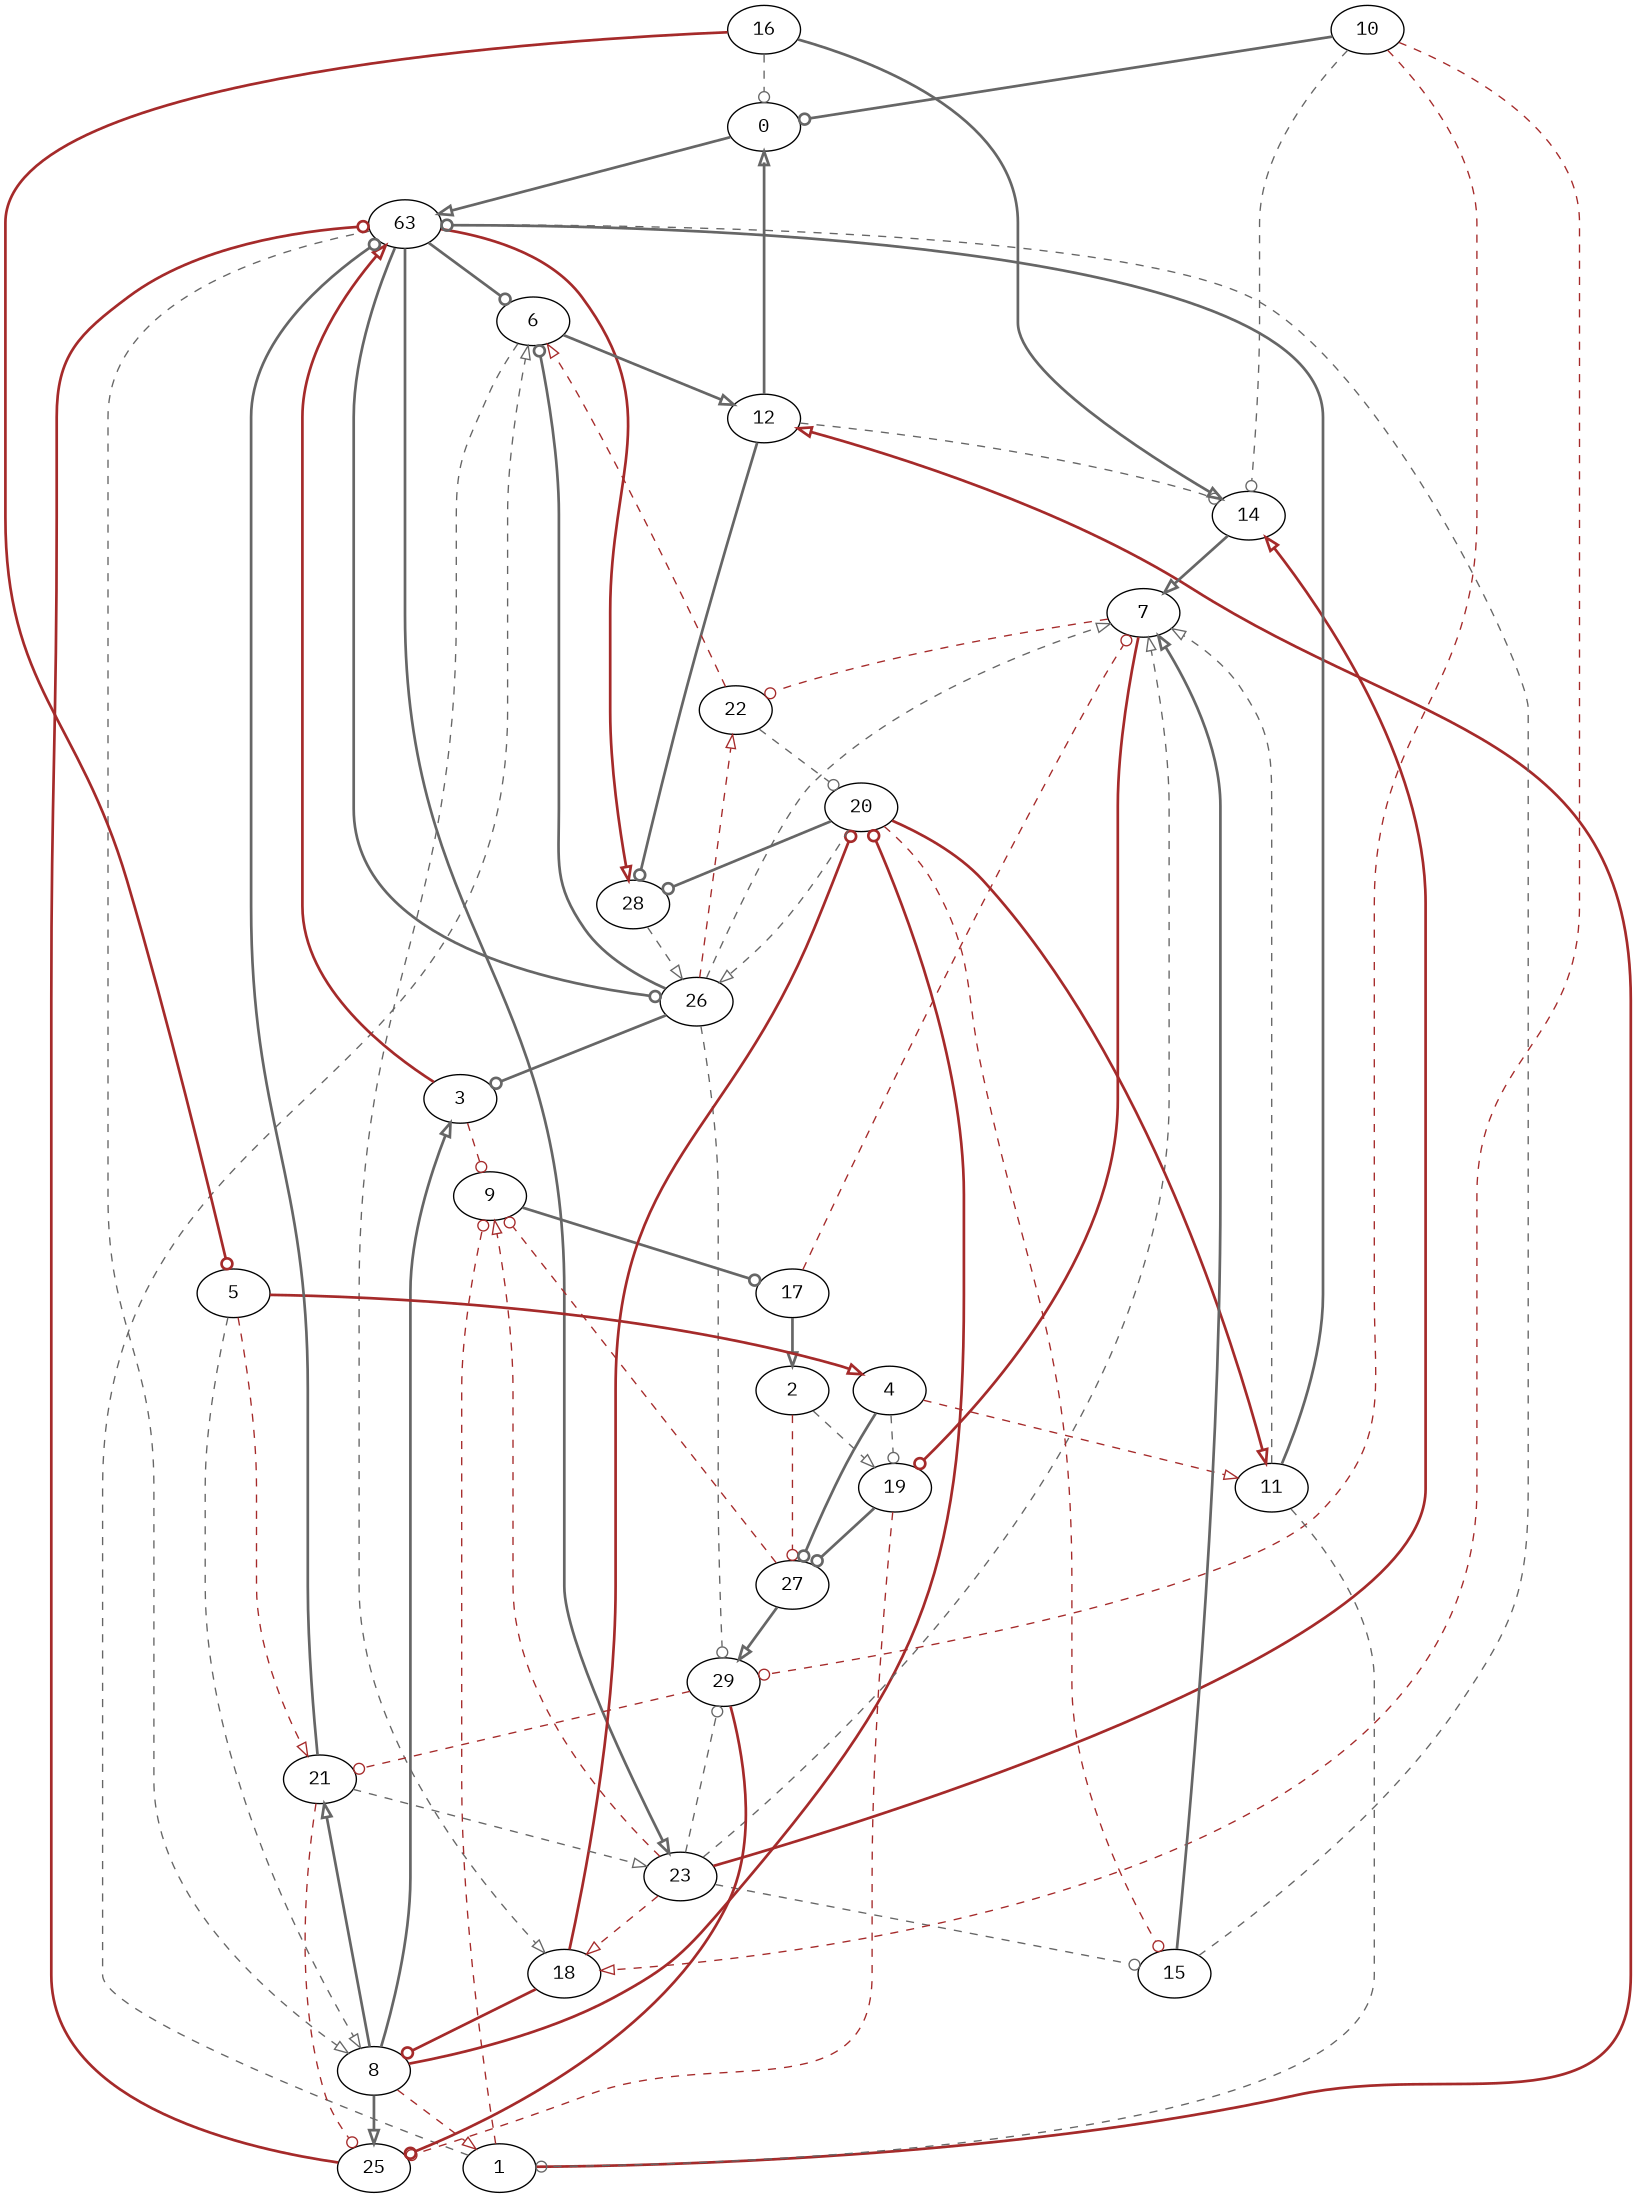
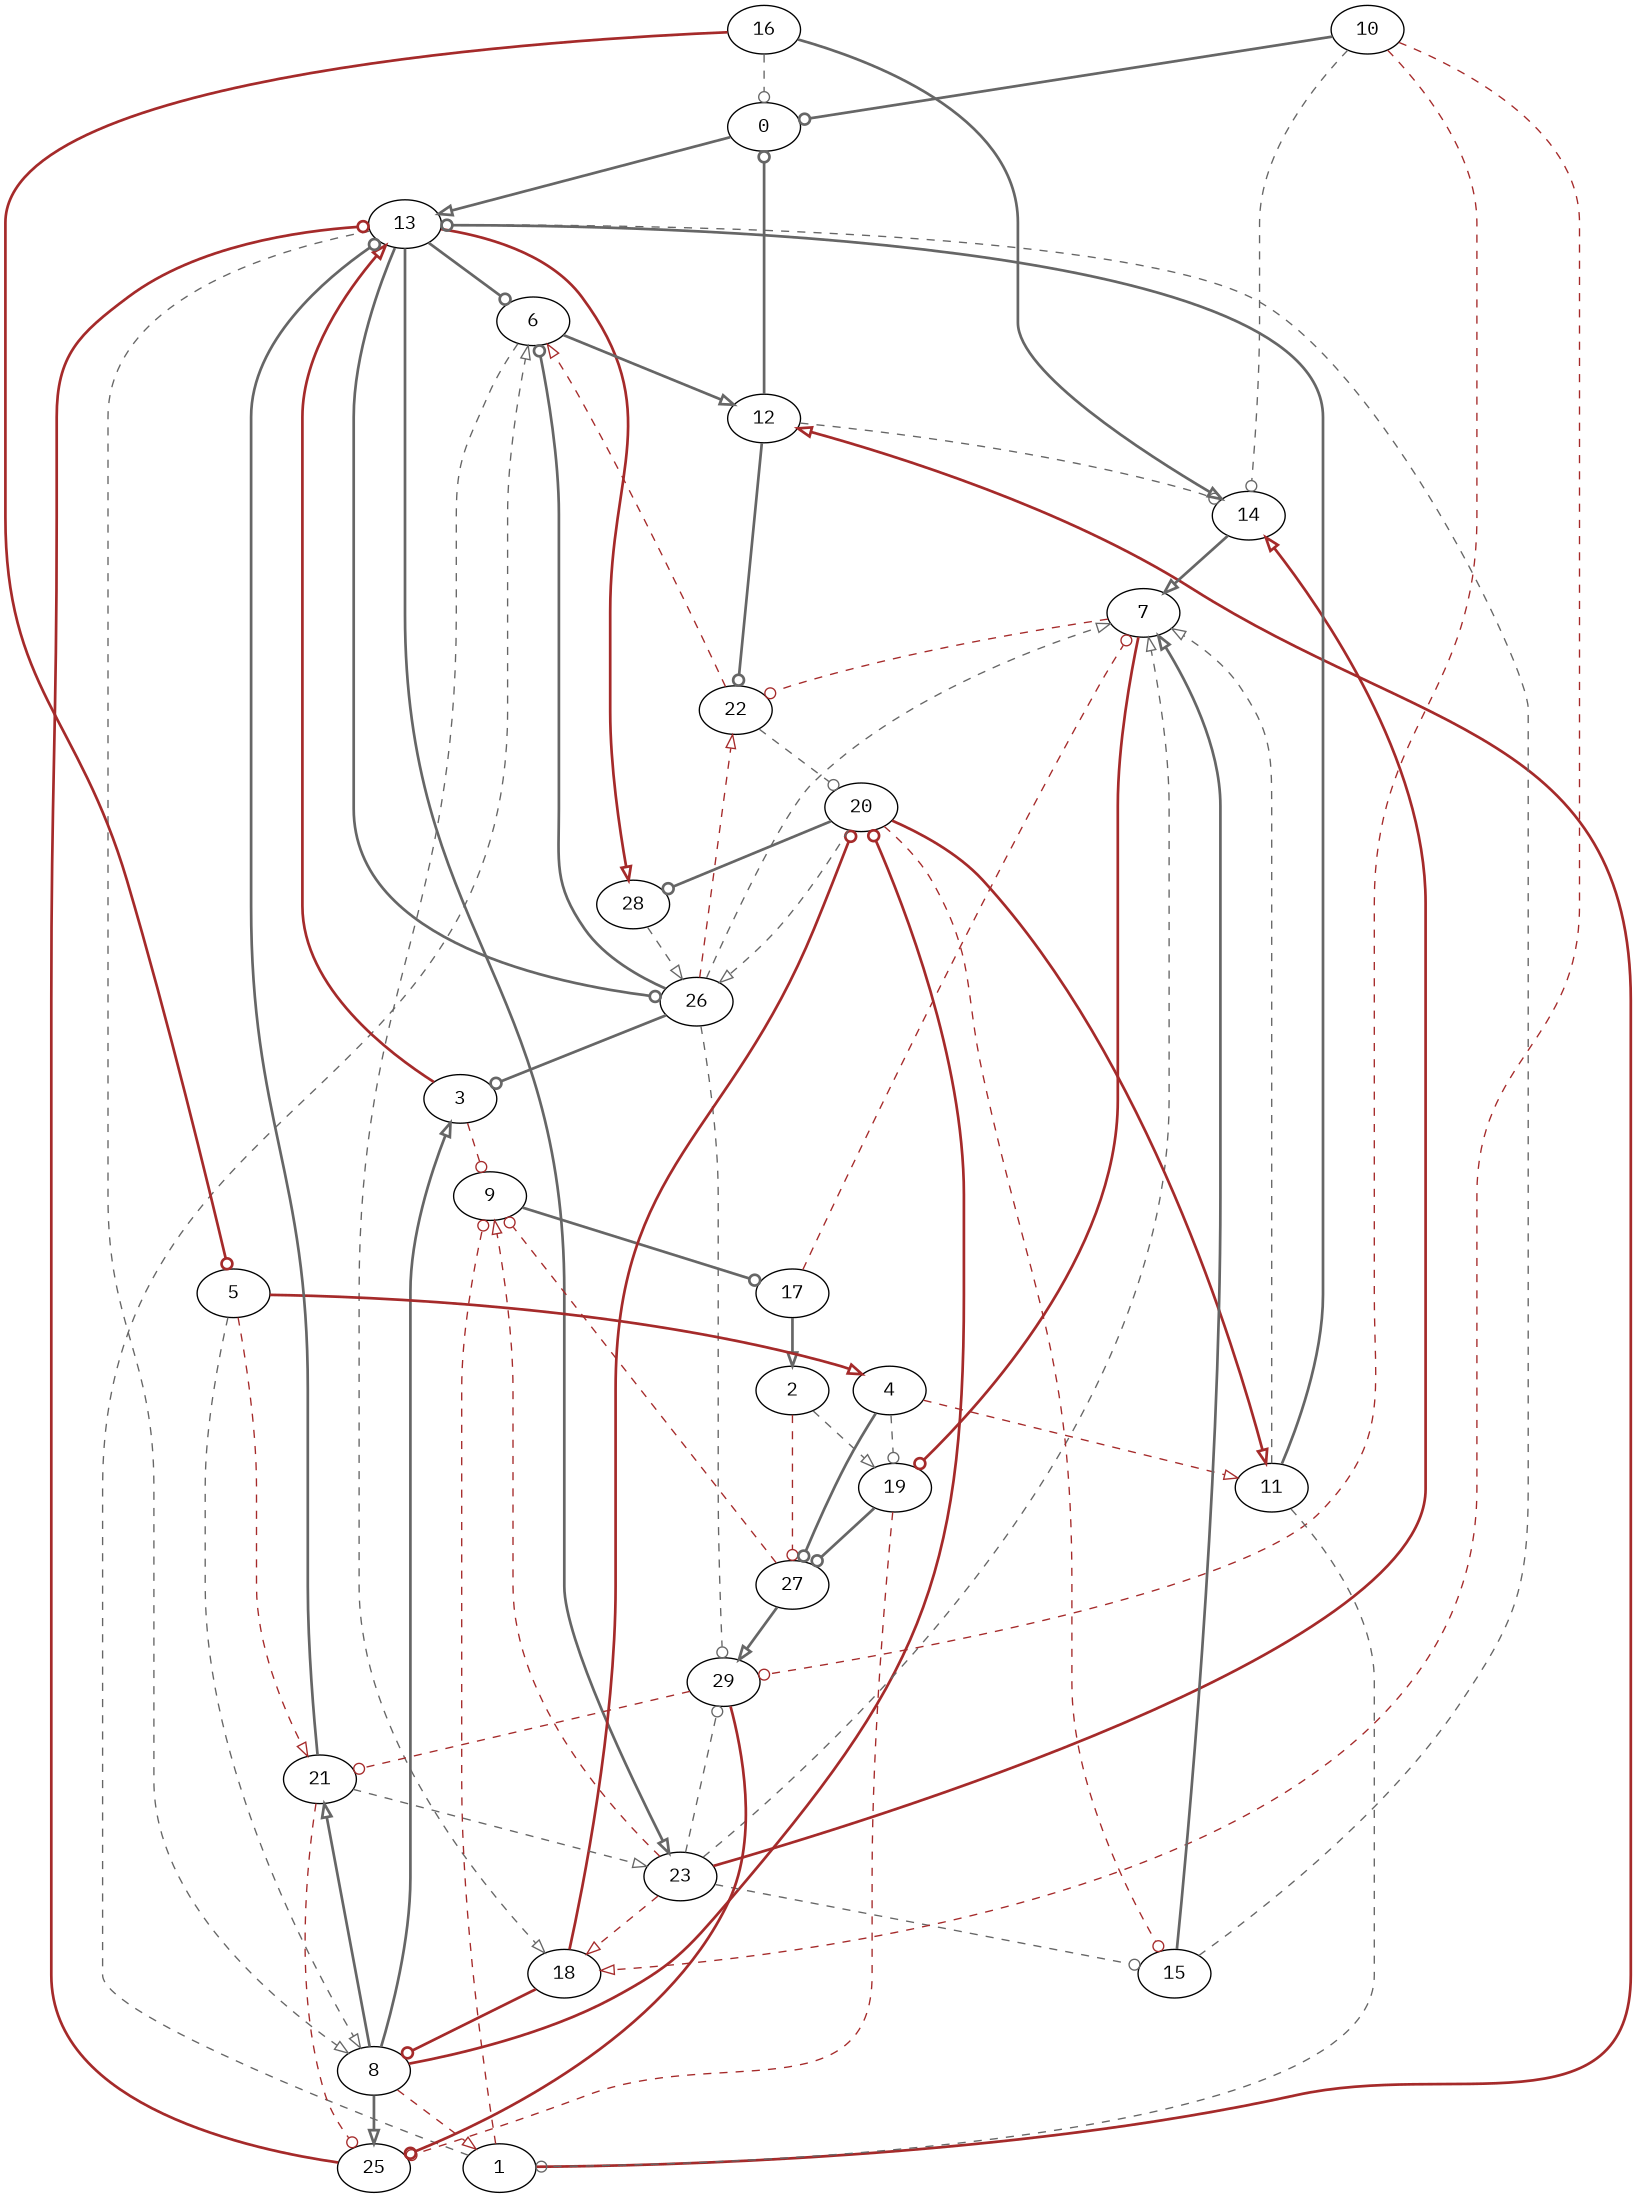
(405, 224) -> (405, 224)
(764, 278) -> (764, 278)
(696, 655) -> (750, 559)
